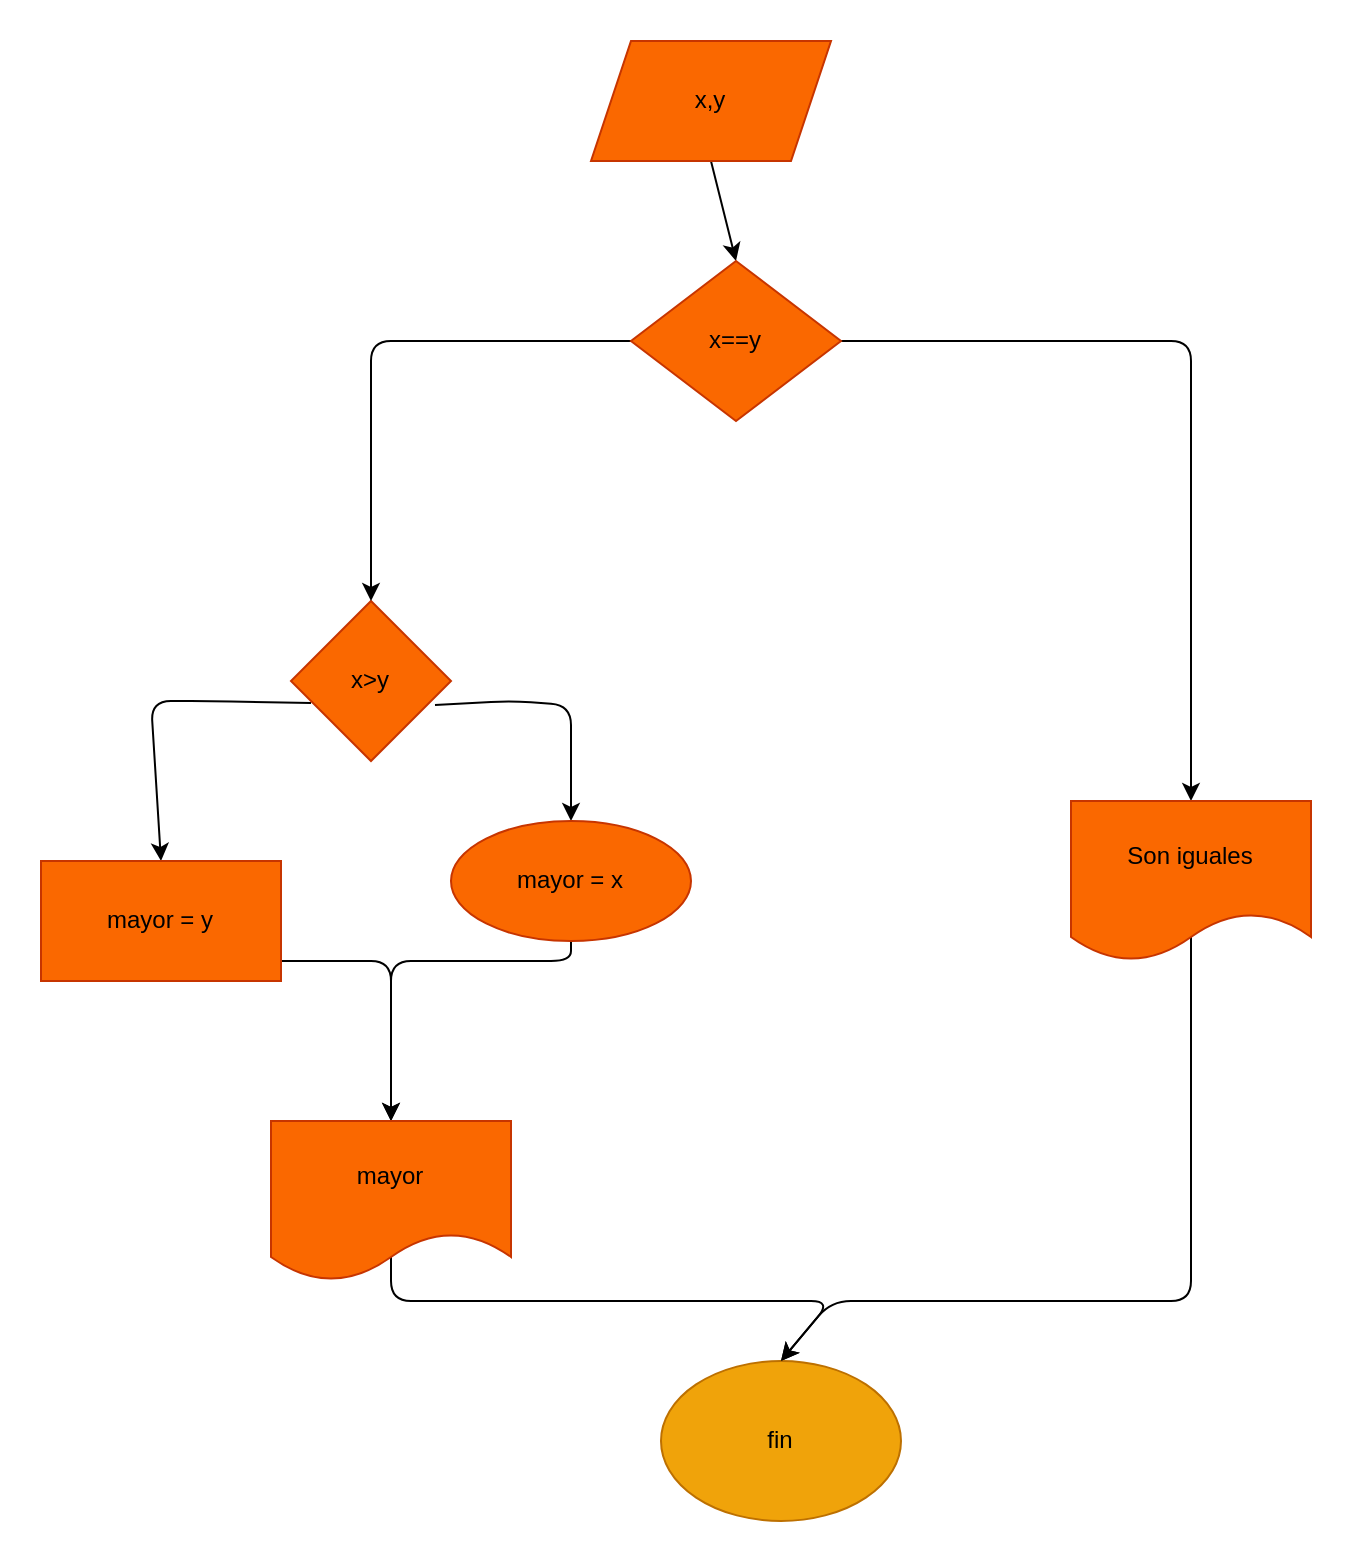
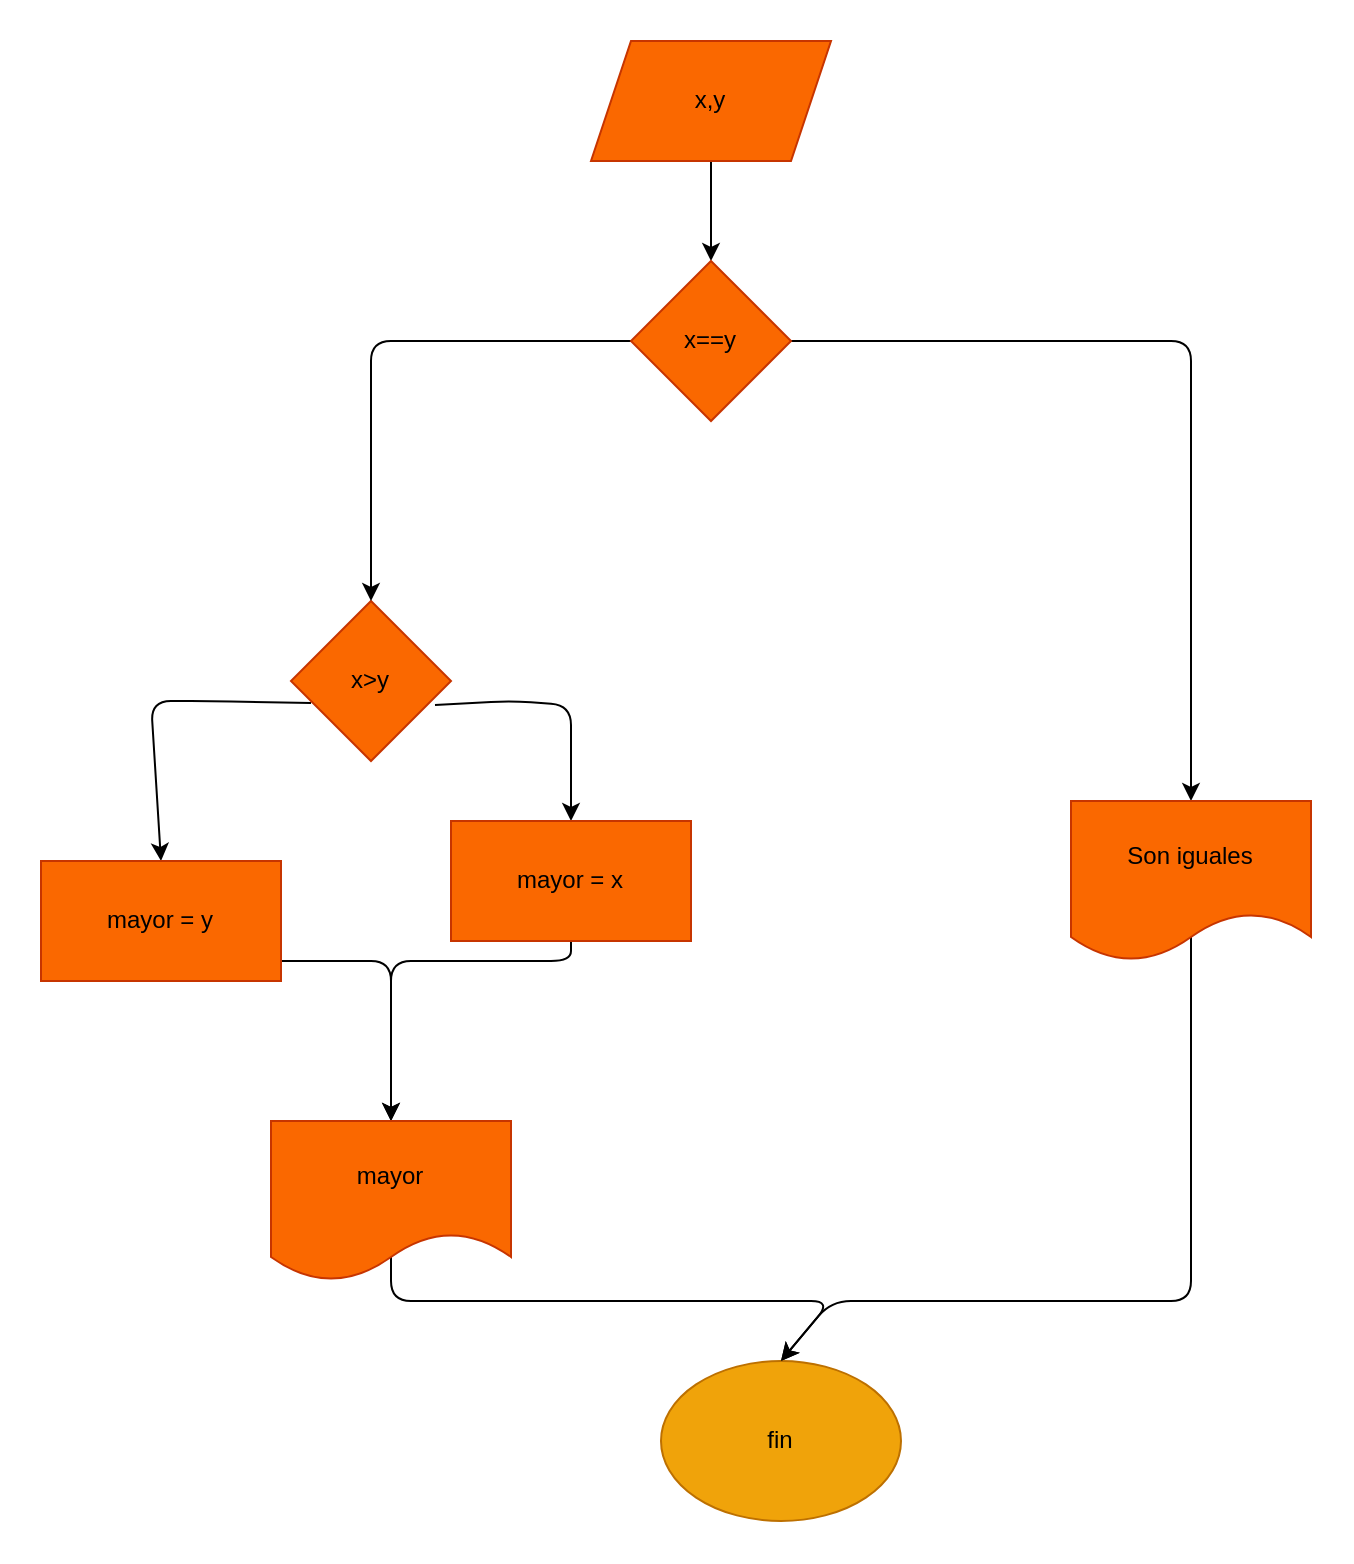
(736, 341) -> (711, 341)
(571, 881) -> (571, 881)
